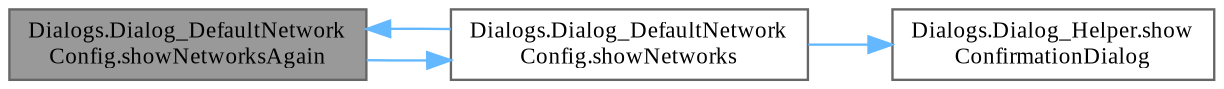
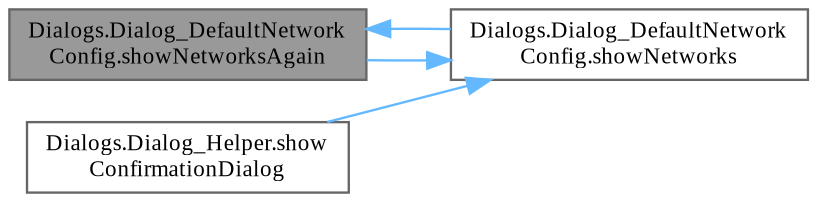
(838, 45) -> (397, 104)
